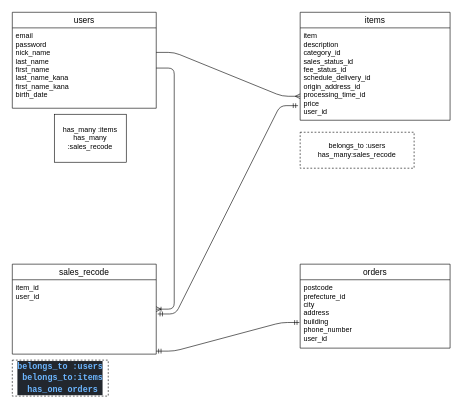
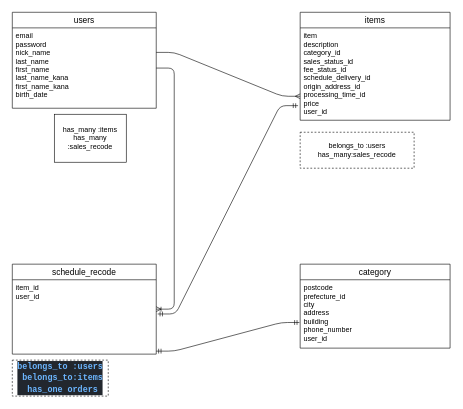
(84, 273) -> (84, 273)
(375, 273) -> (375, 273)
